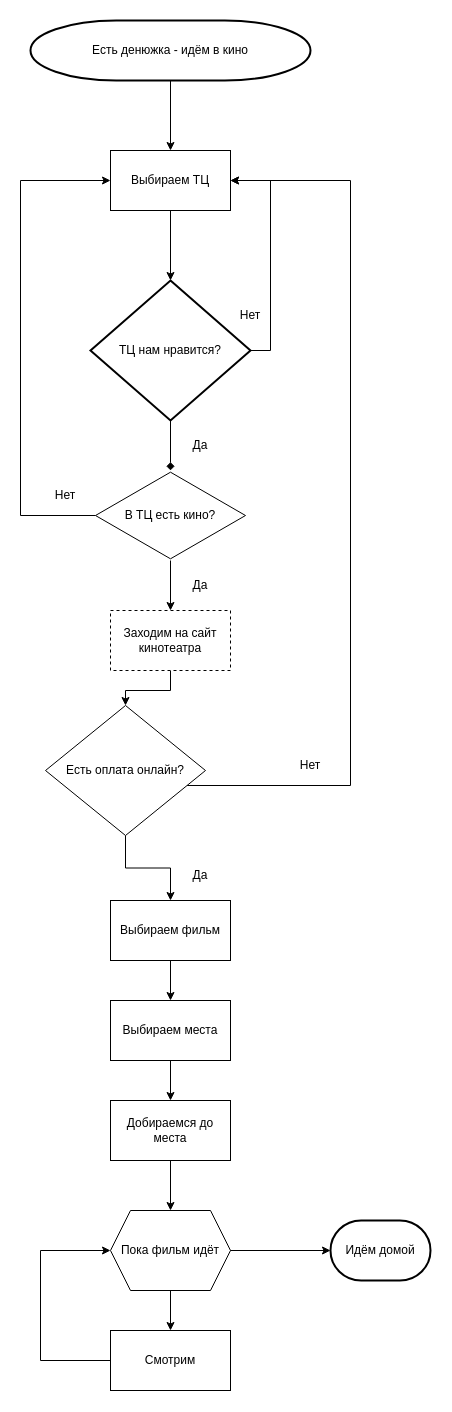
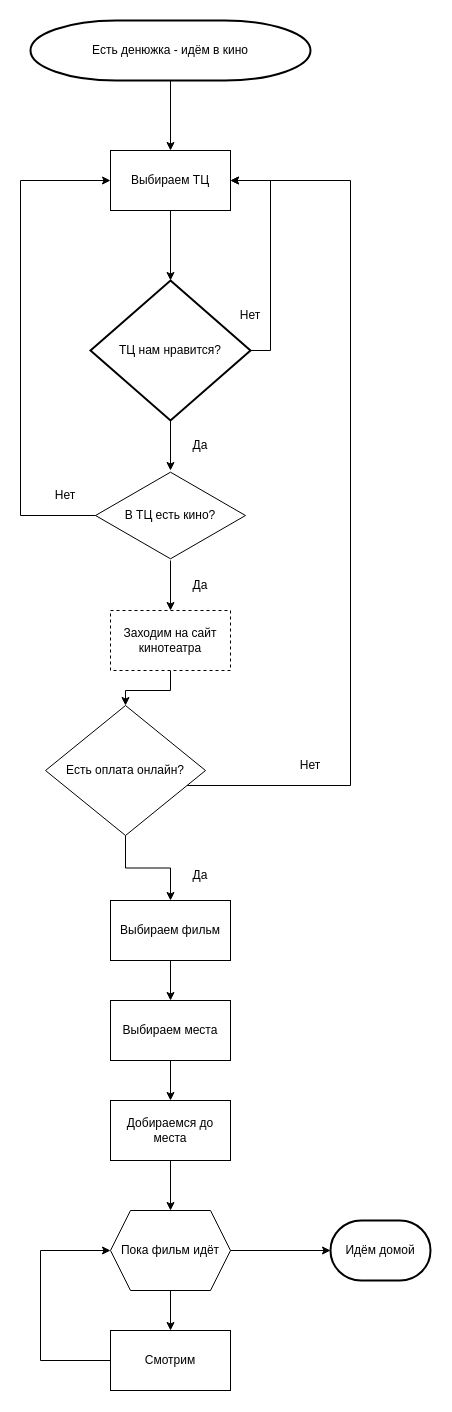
(171, 462) -> (171, 462)
